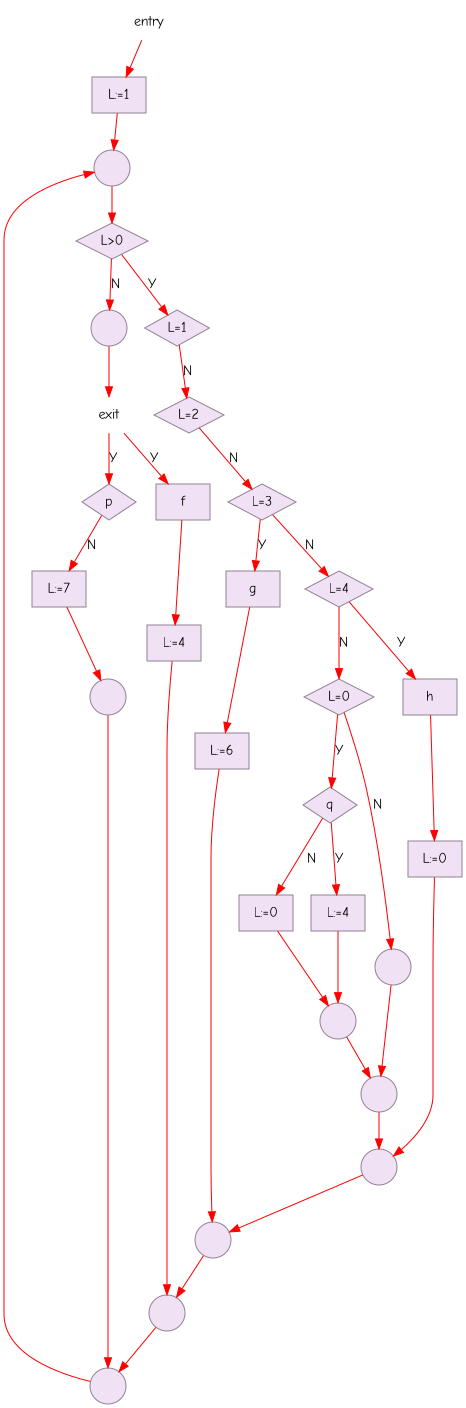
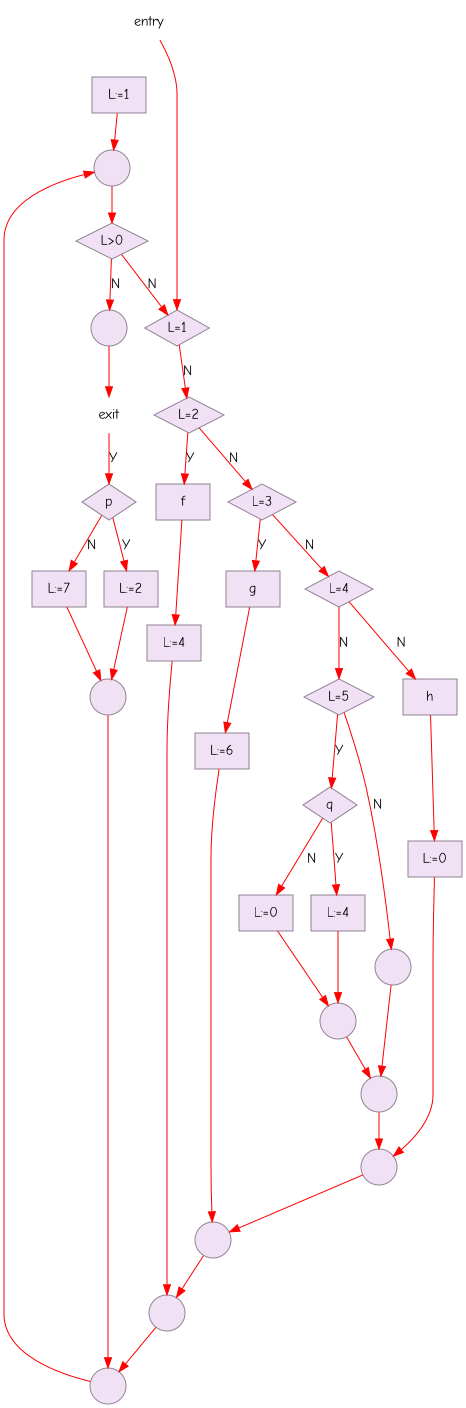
(136, 54) -> (177, 168)
(152, 284) -> (152, 284)
(143, 455) -> (186, 453)
none -> (131, 589)
(402, 643) -> (402, 643)
(339, 697) -> (339, 697)
